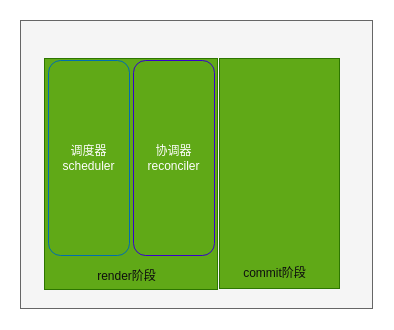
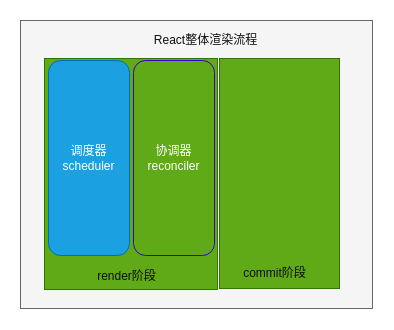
none -> (206, 41)
(89, 158) -> (89, 158)
